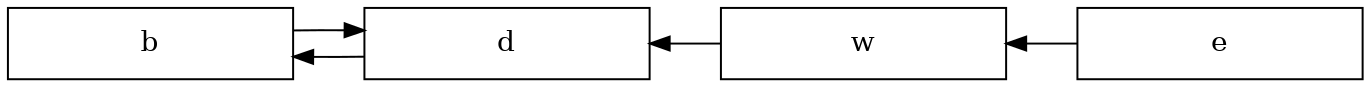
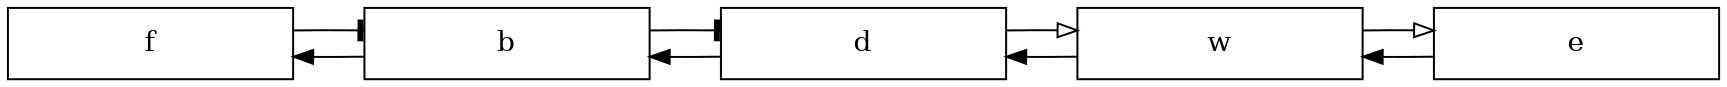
(319, 30) -> (680, 30)
none -> (1032, 30)
none -> (1388, 30)
none -> (151, 44)
